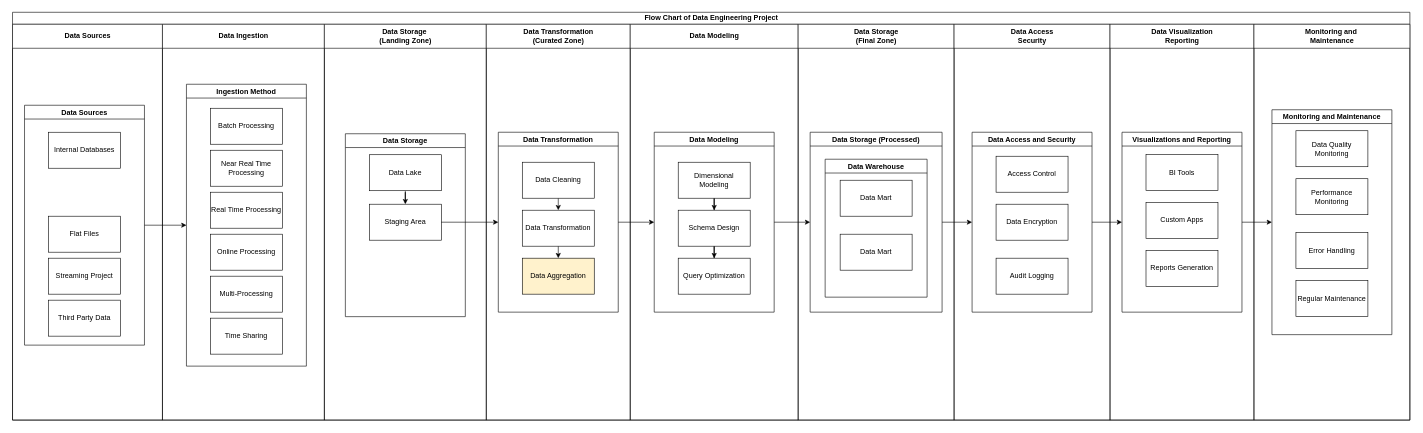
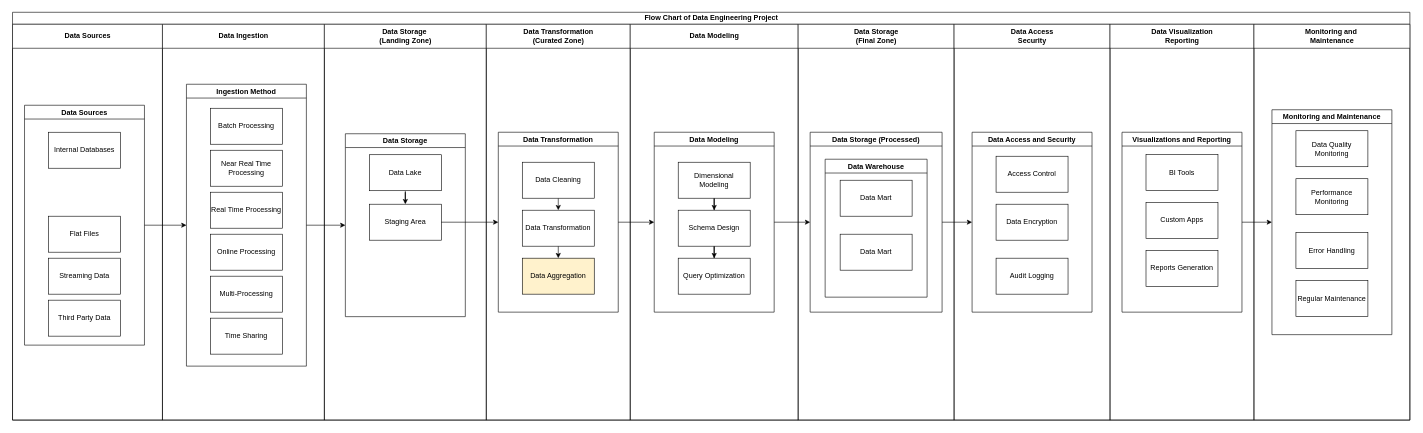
(1116, 222) -> none
none -> (339, 225)
(84, 276) -> (84, 276)
